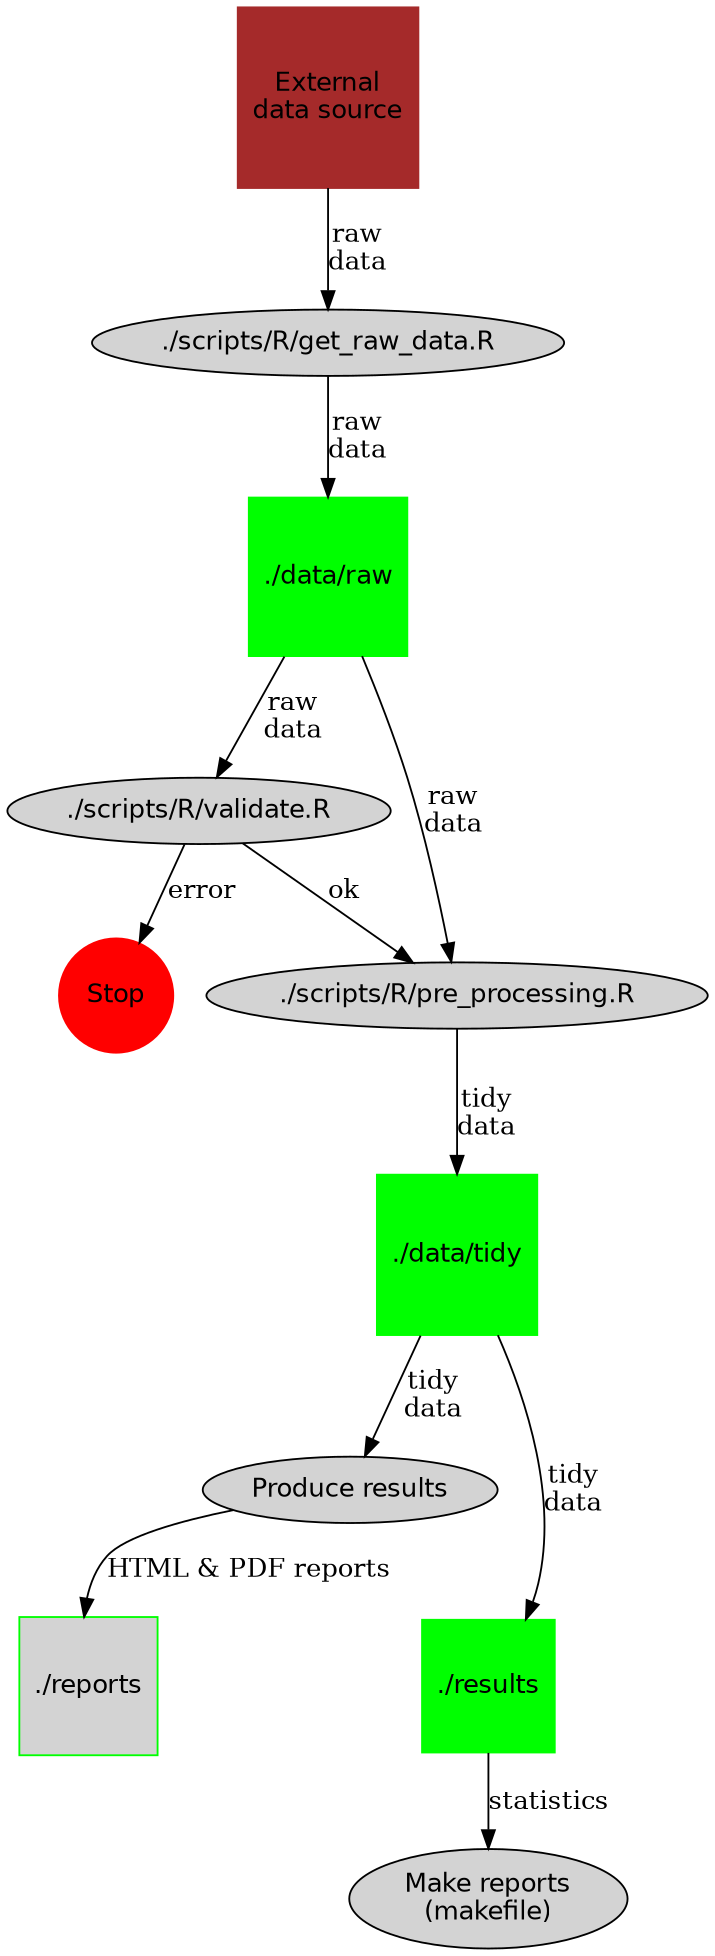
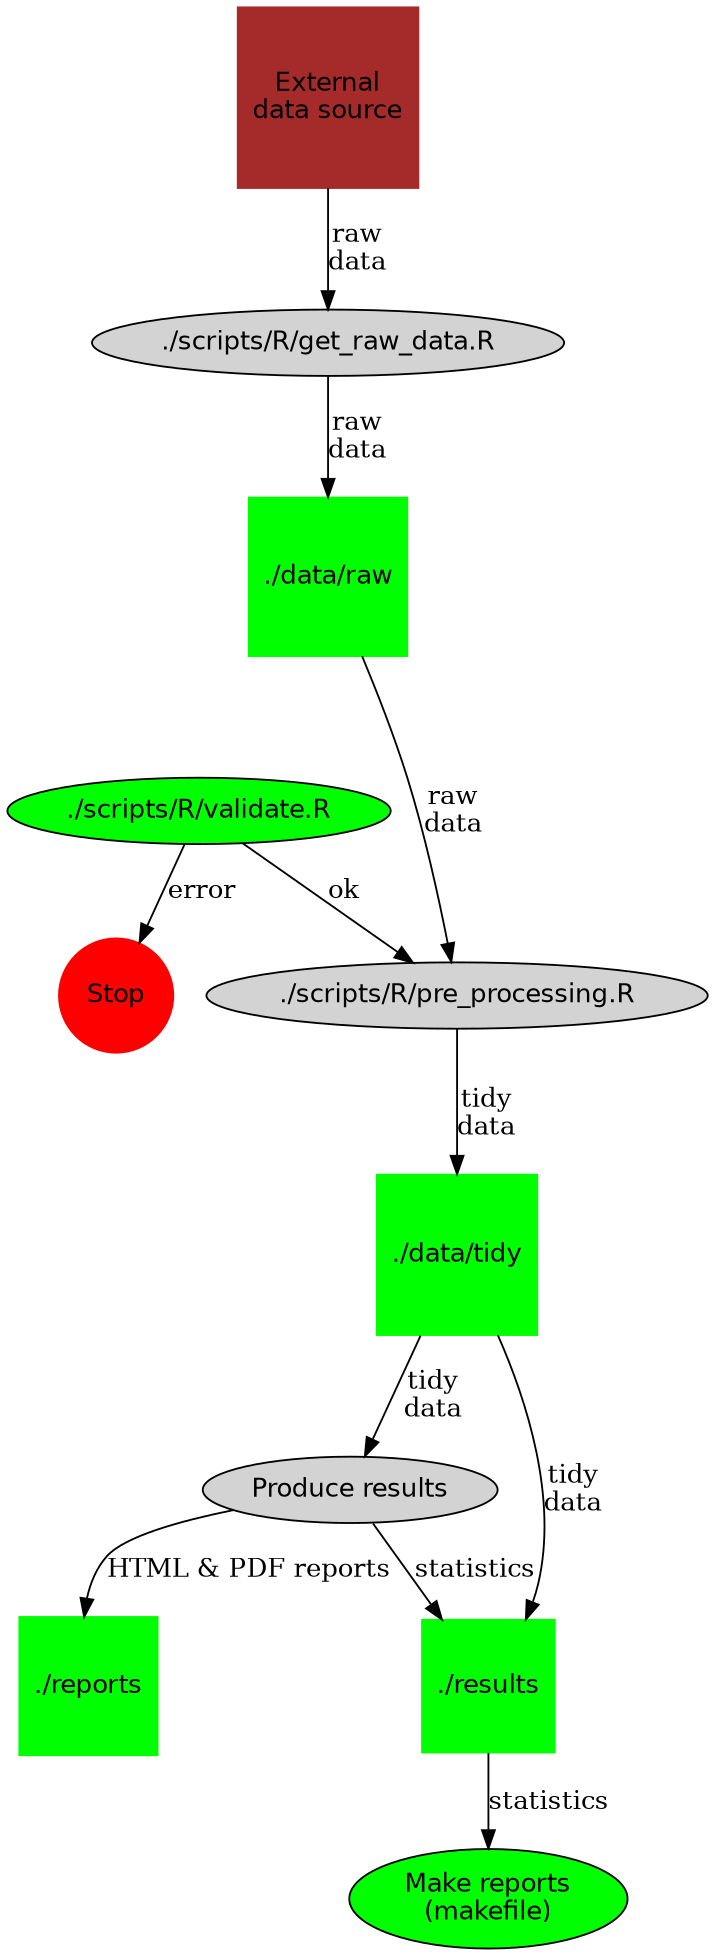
(255, 709) -> none
(199, 811) -> (199, 811)
none -> (402, 1564)
(88, 1686) -> (88, 1686)
(488, 1899) -> (488, 1899)
